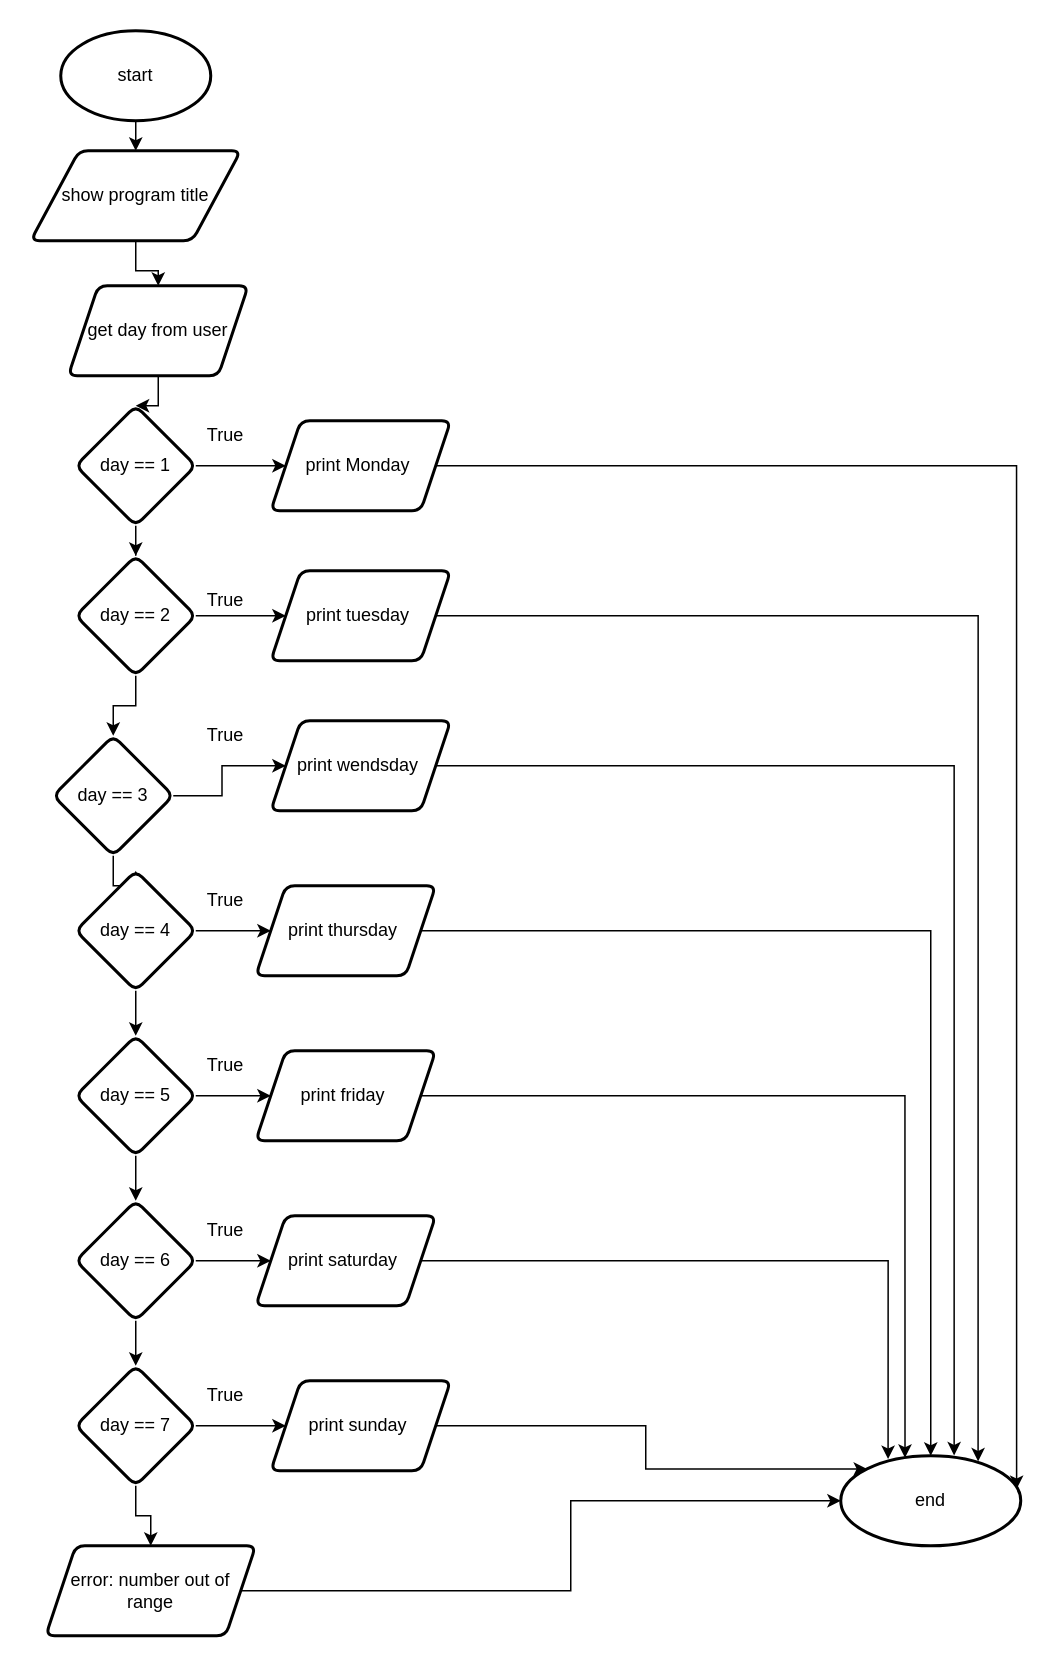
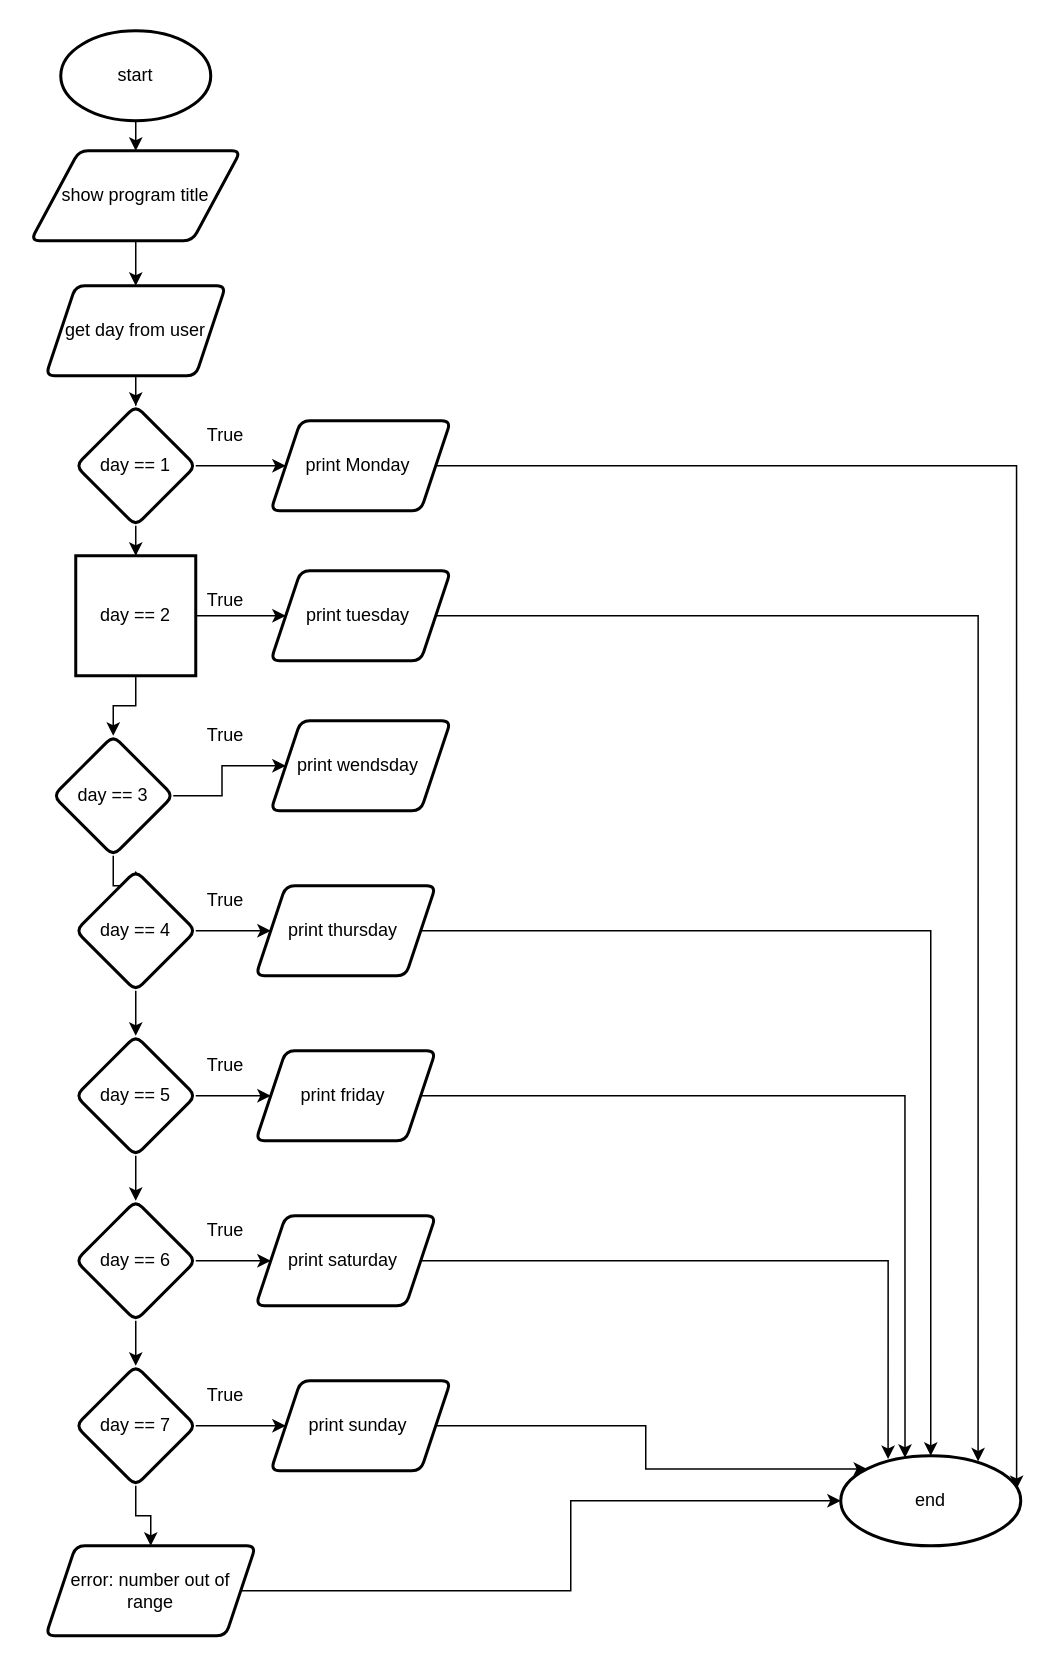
(158, 331) -> (136, 331)
(136, 616) -> (136, 616)
(954, 847) -> none
